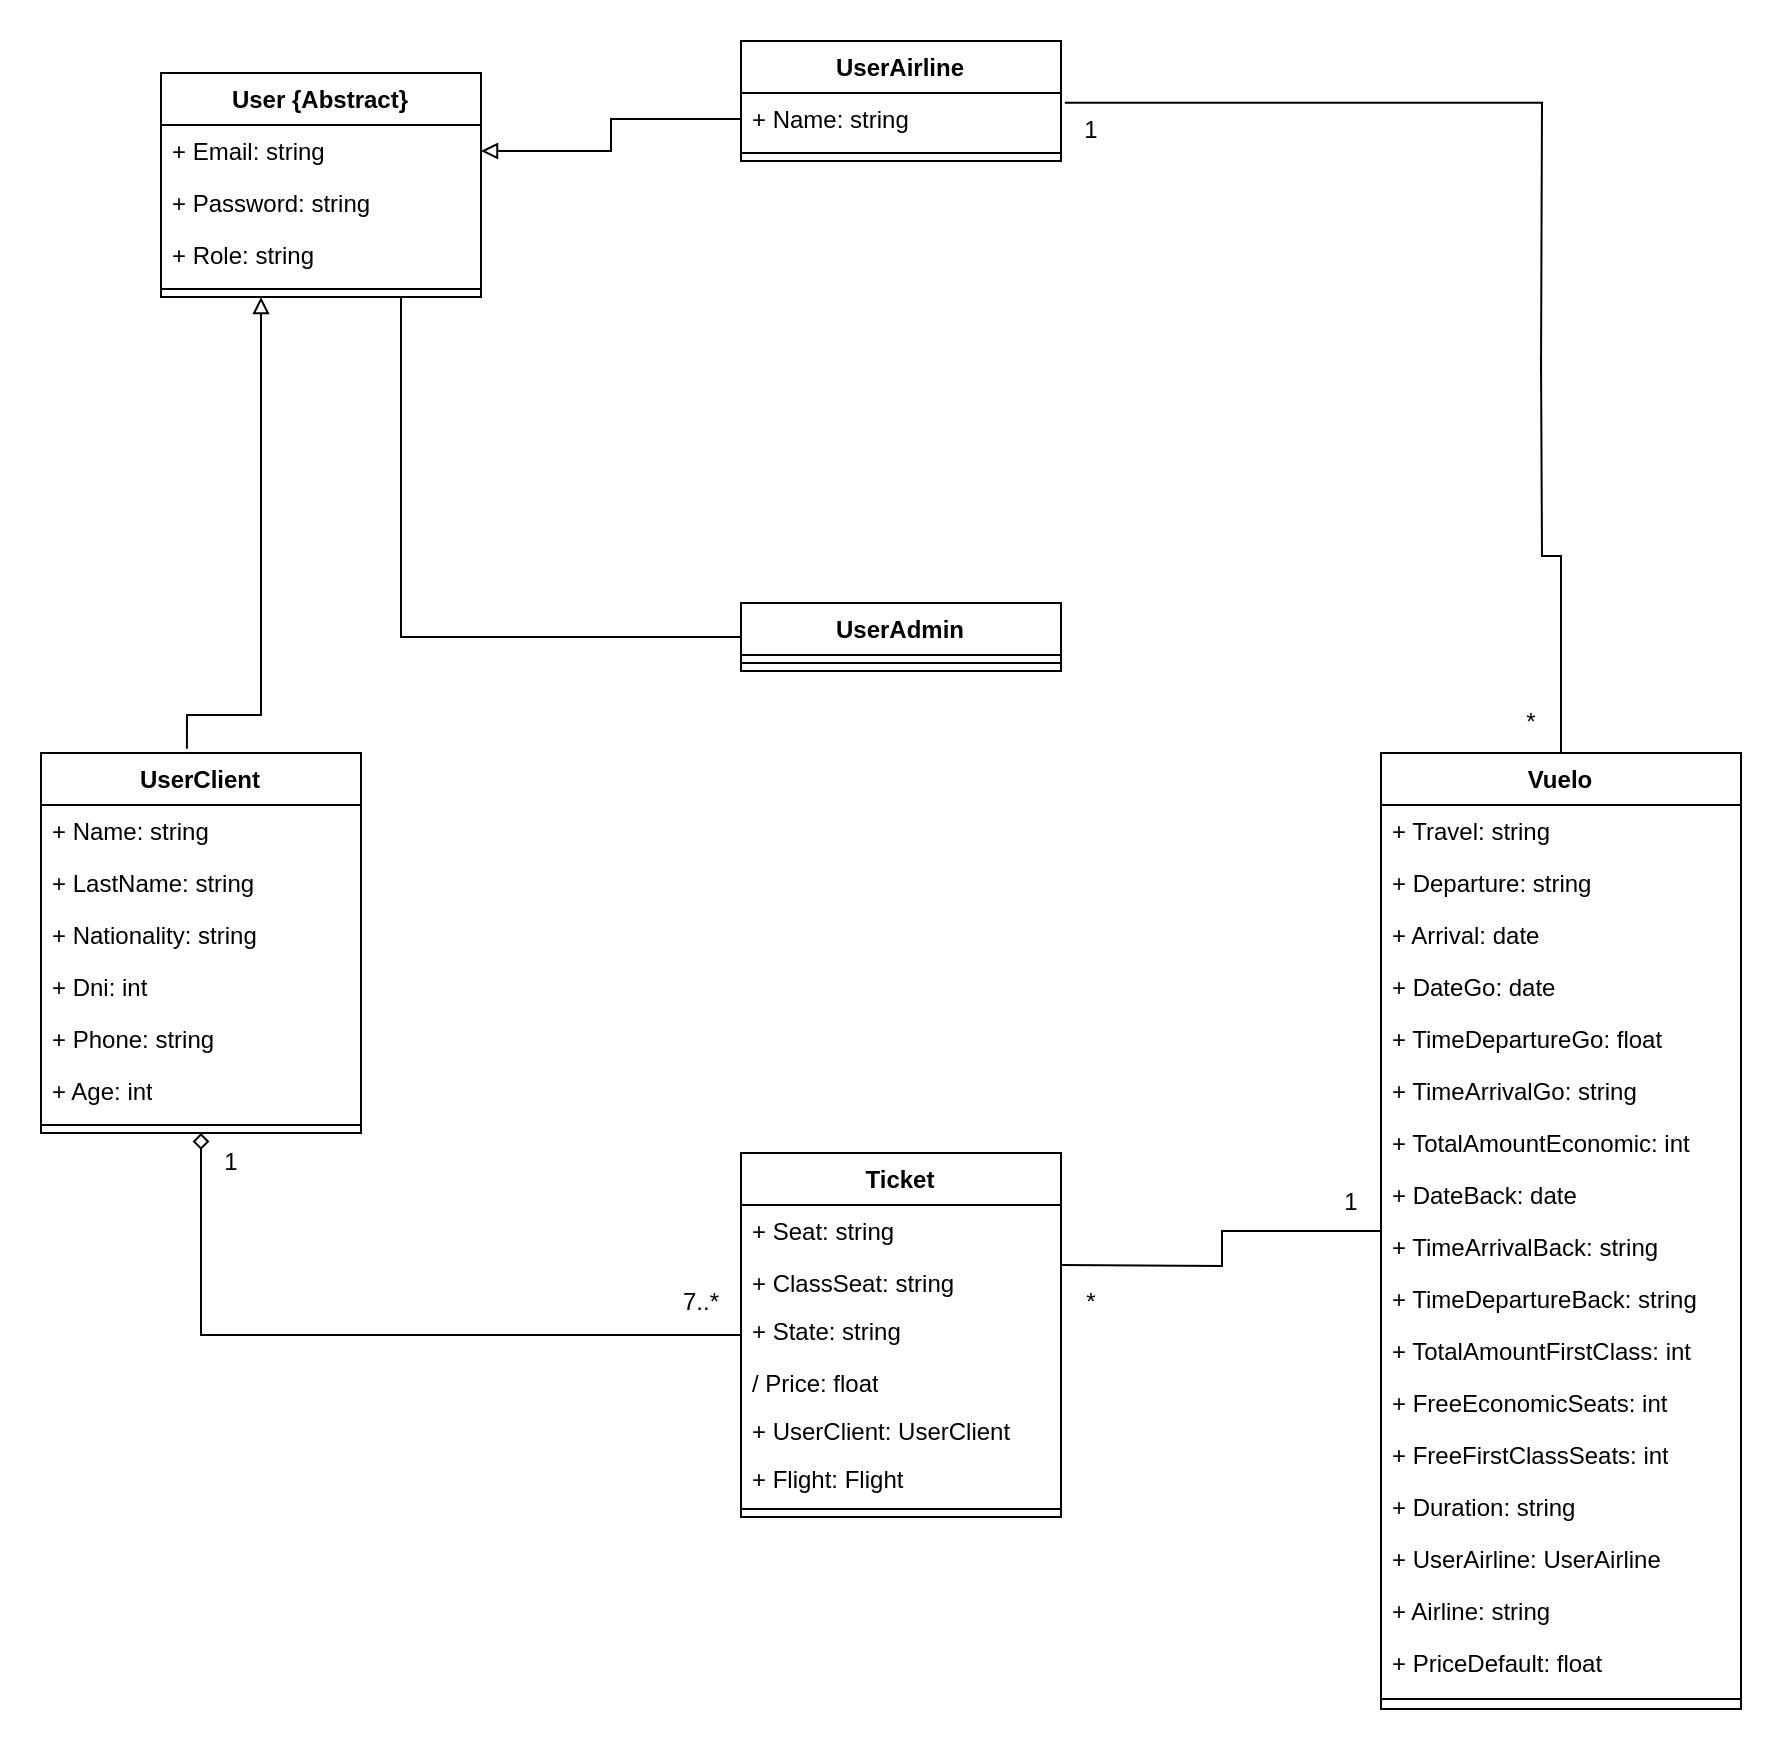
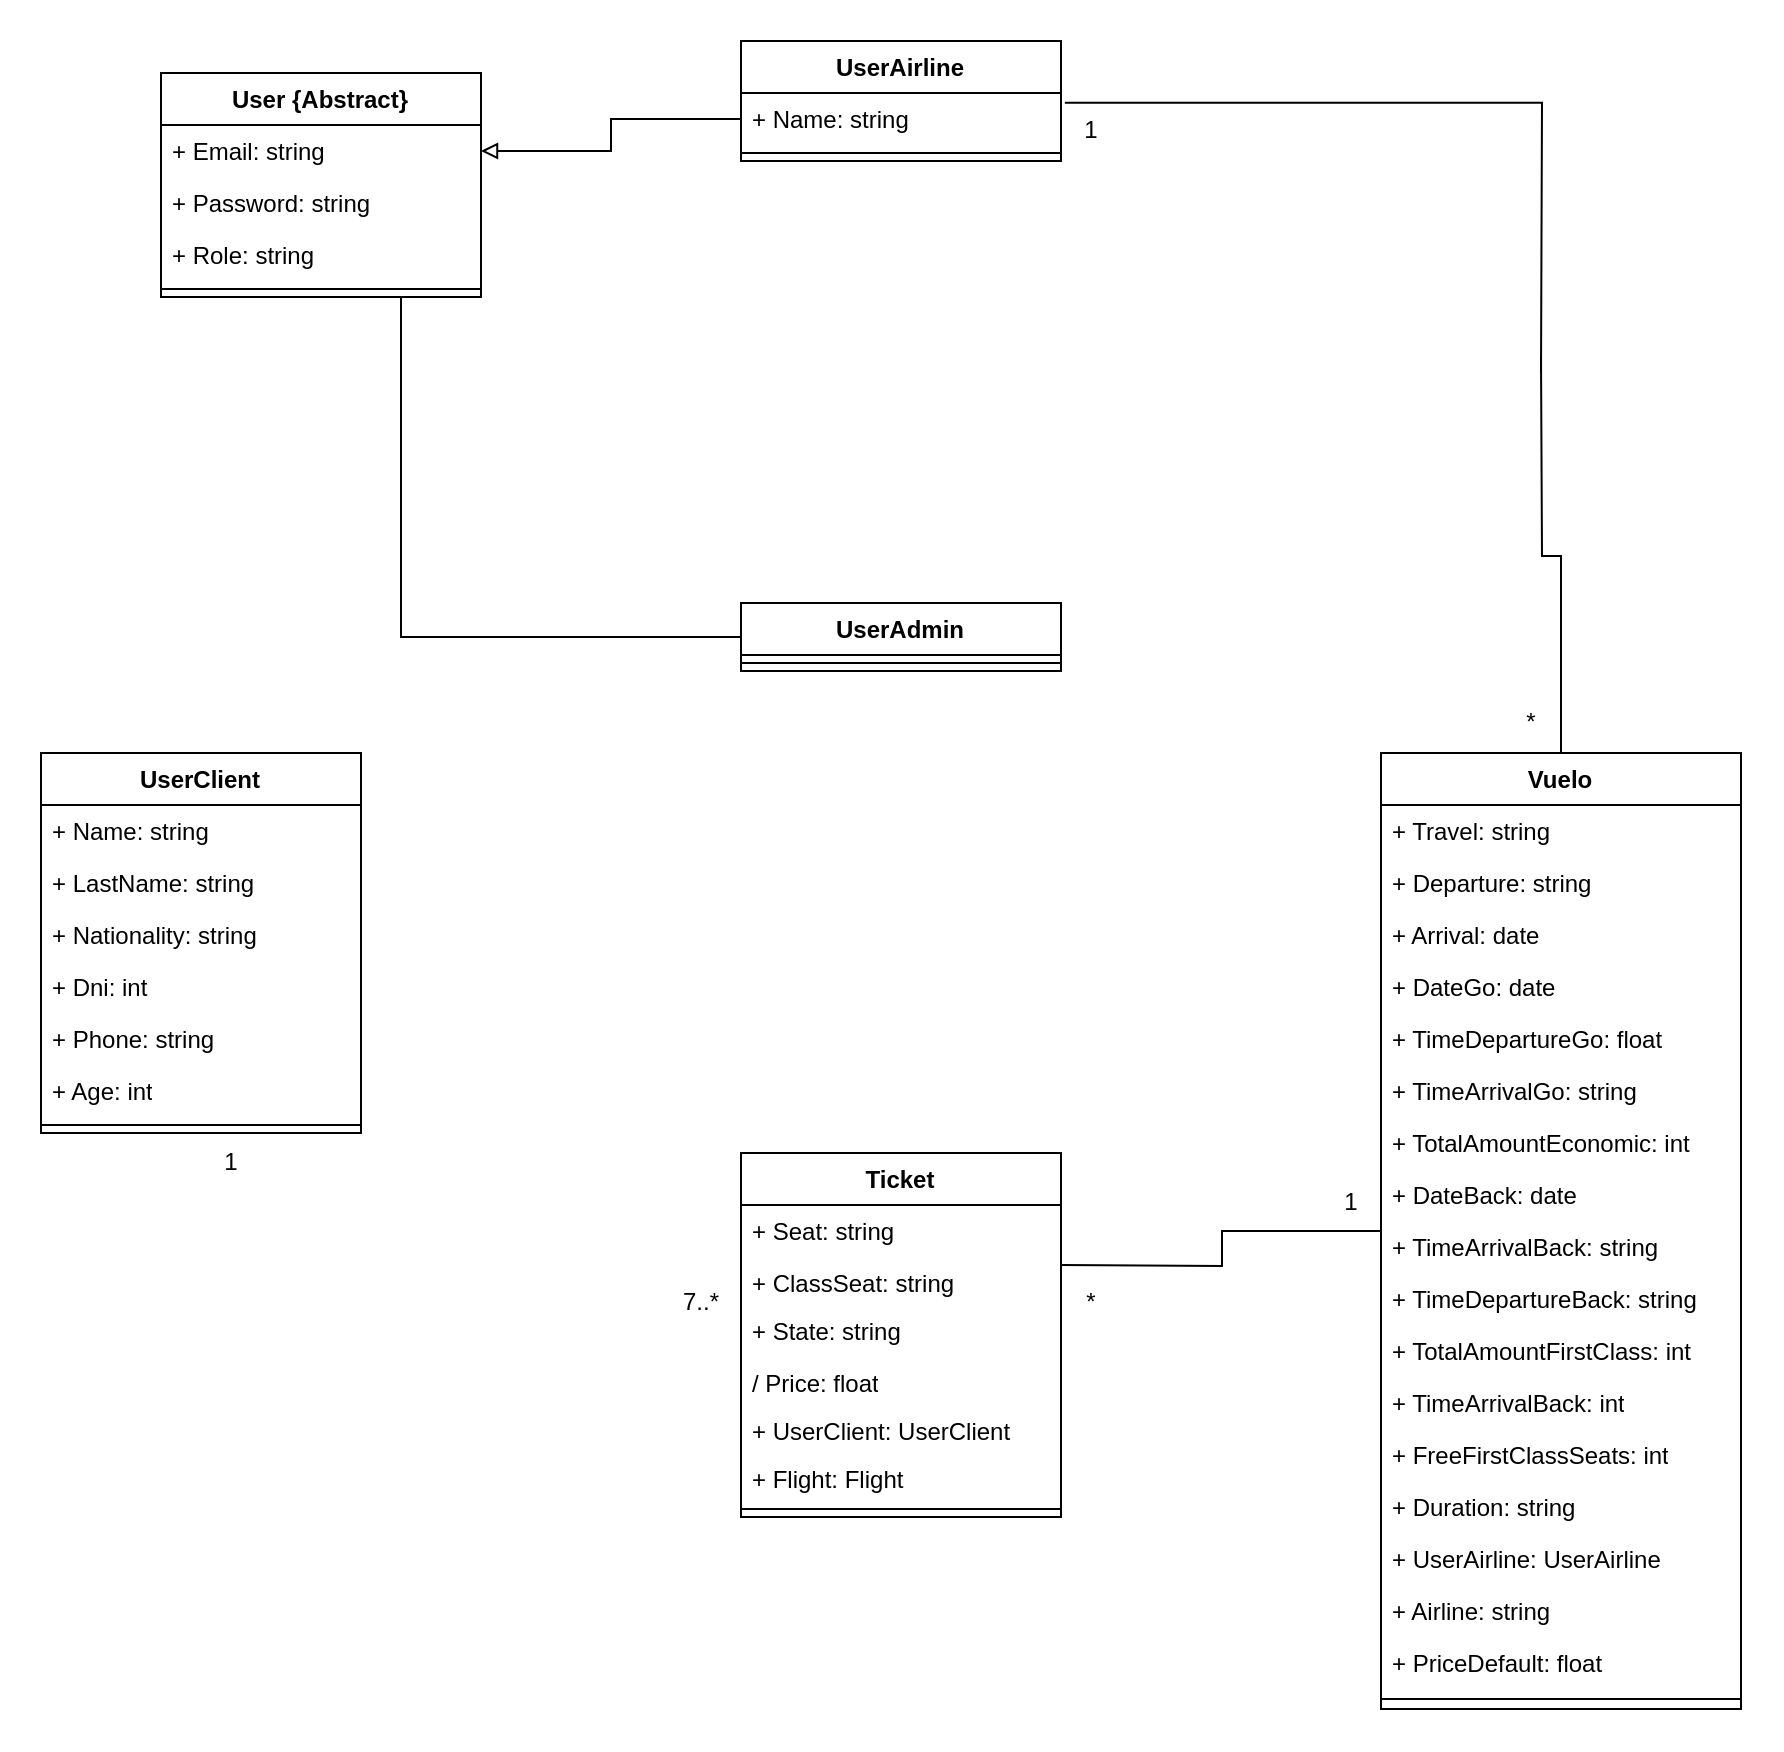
(261, 568) -> none
(377, 1335) -> none
(1539, 1405) -> (1519, 1405)
